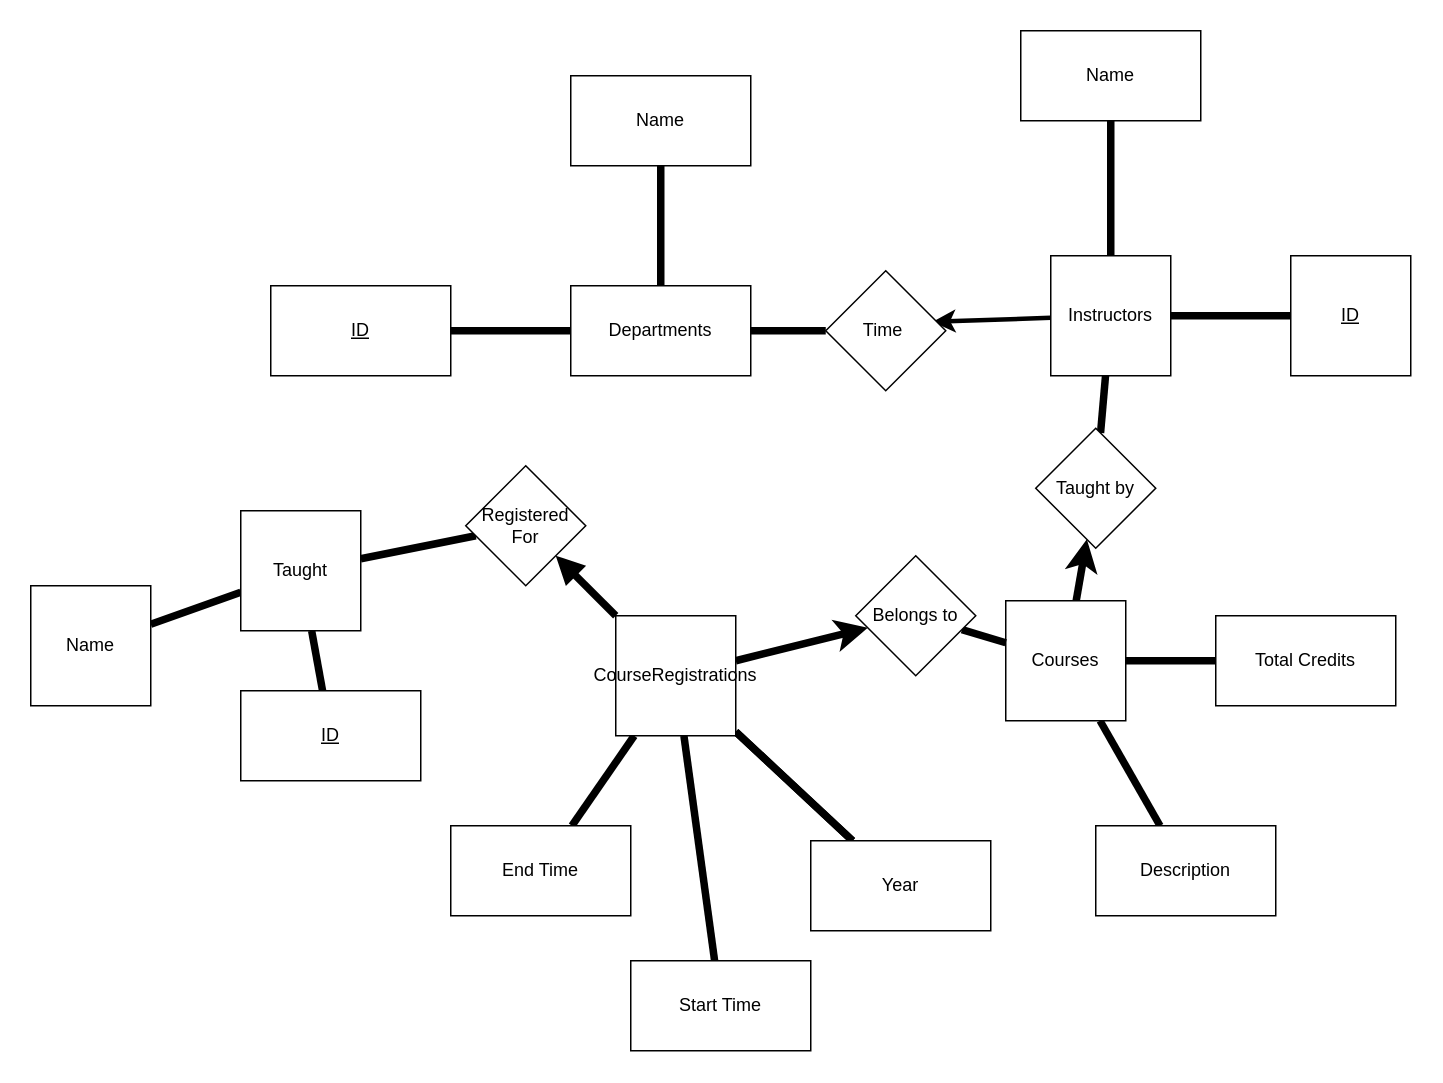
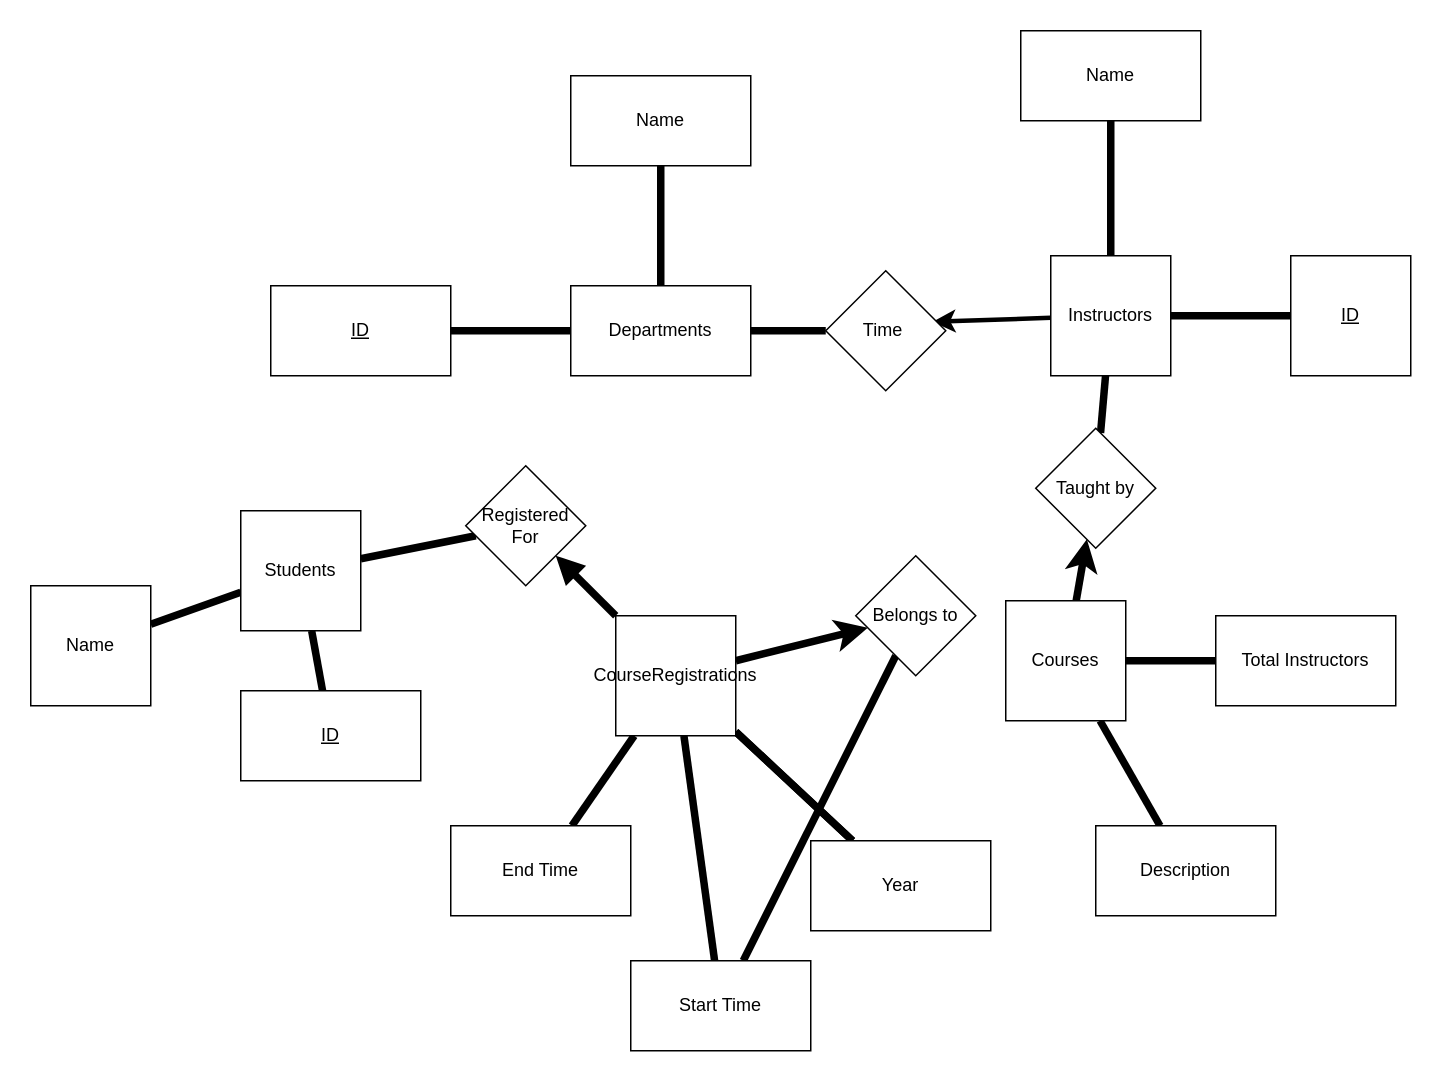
(301, 571) -> (301, 571)
(983, 636) -> (820, 807)
(1306, 661) -> (1306, 661)
